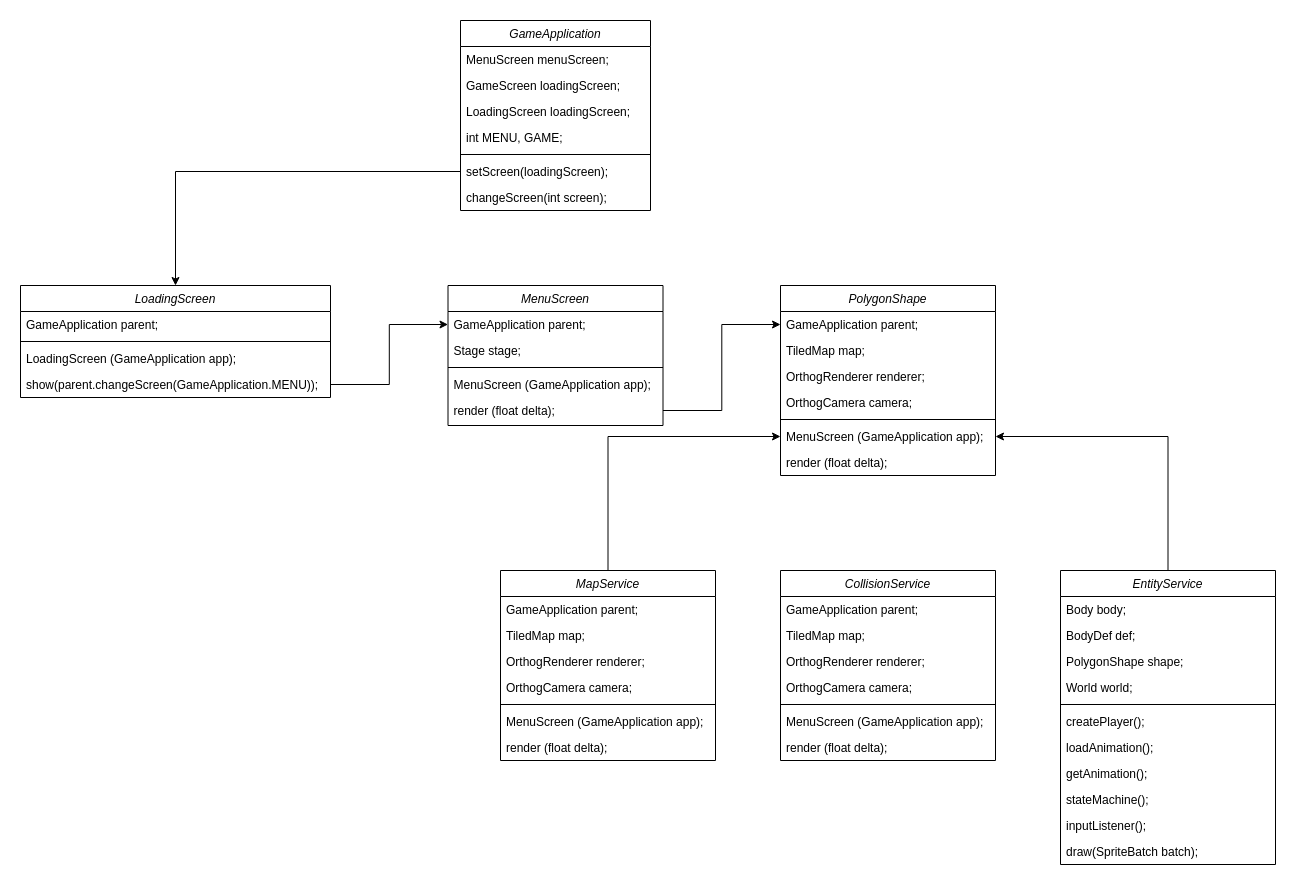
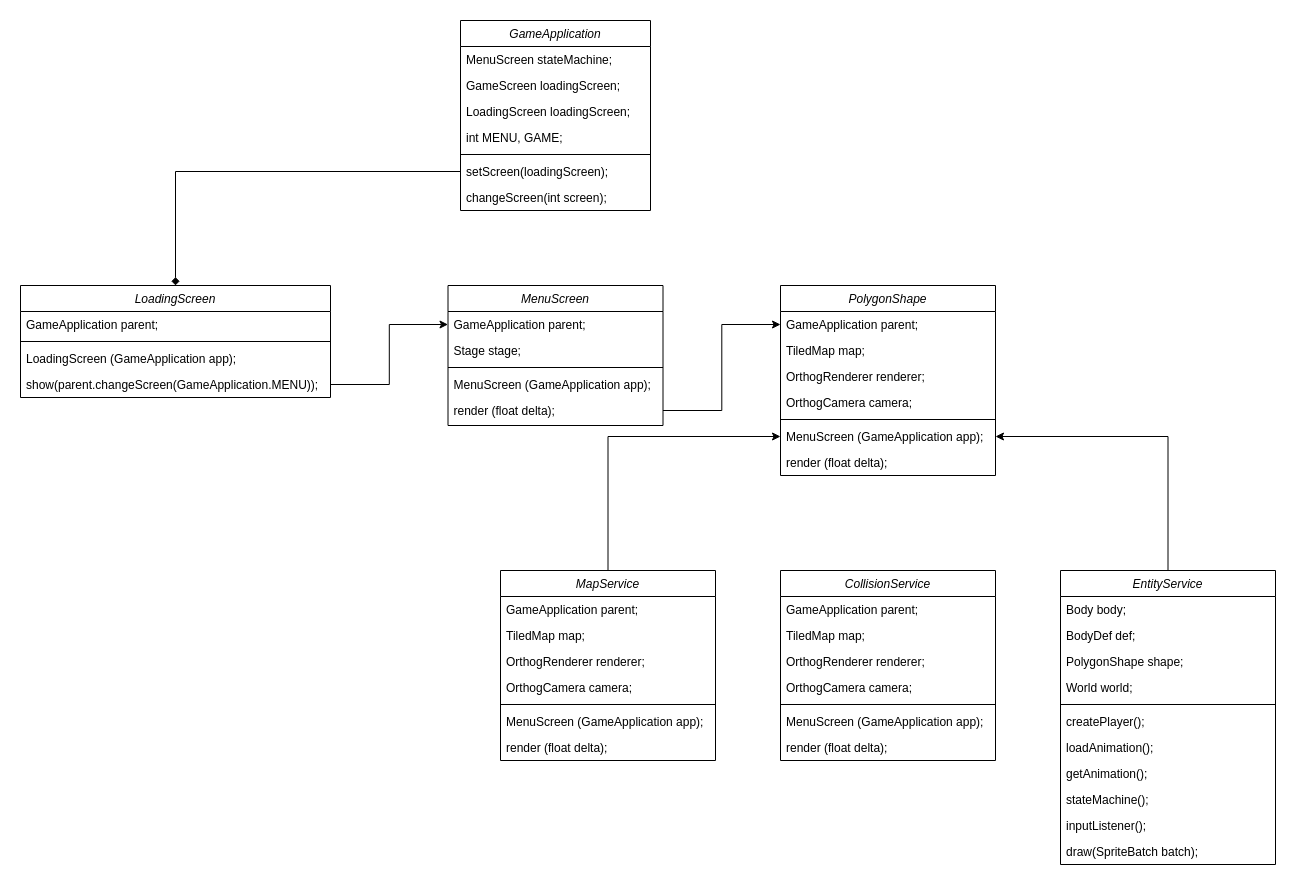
(537, 60) -> (542, 60)
(176, 277) -> (176, 276)
